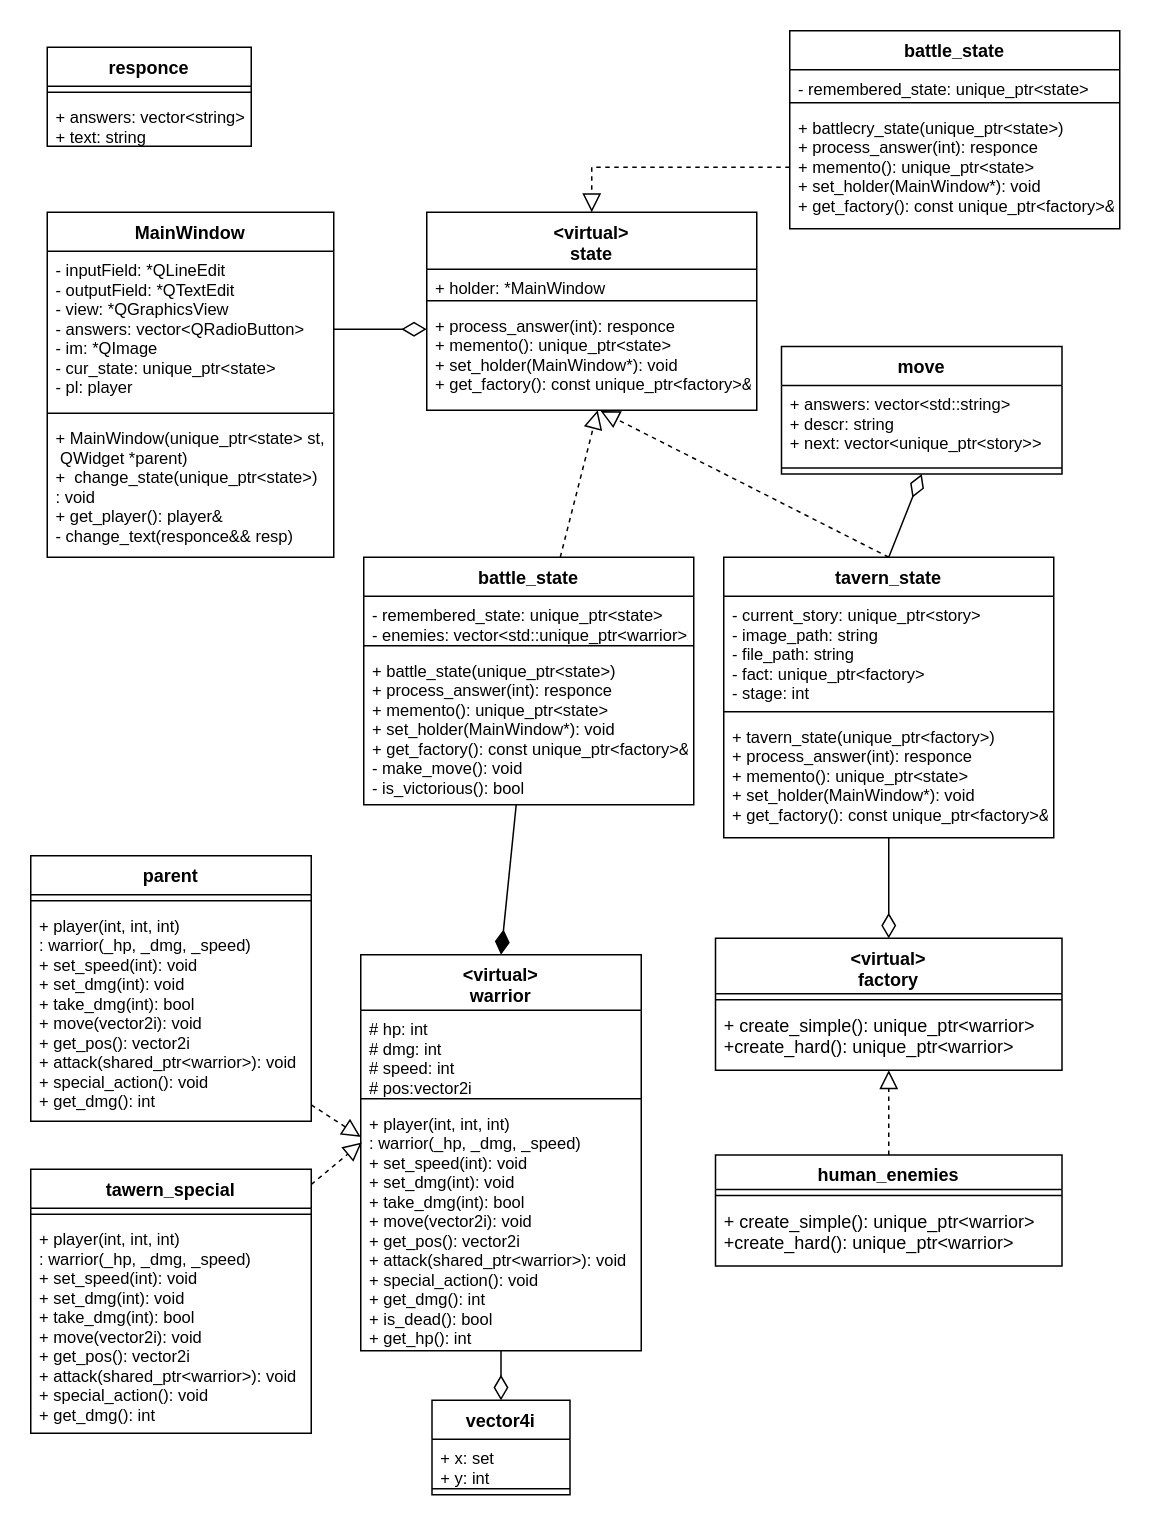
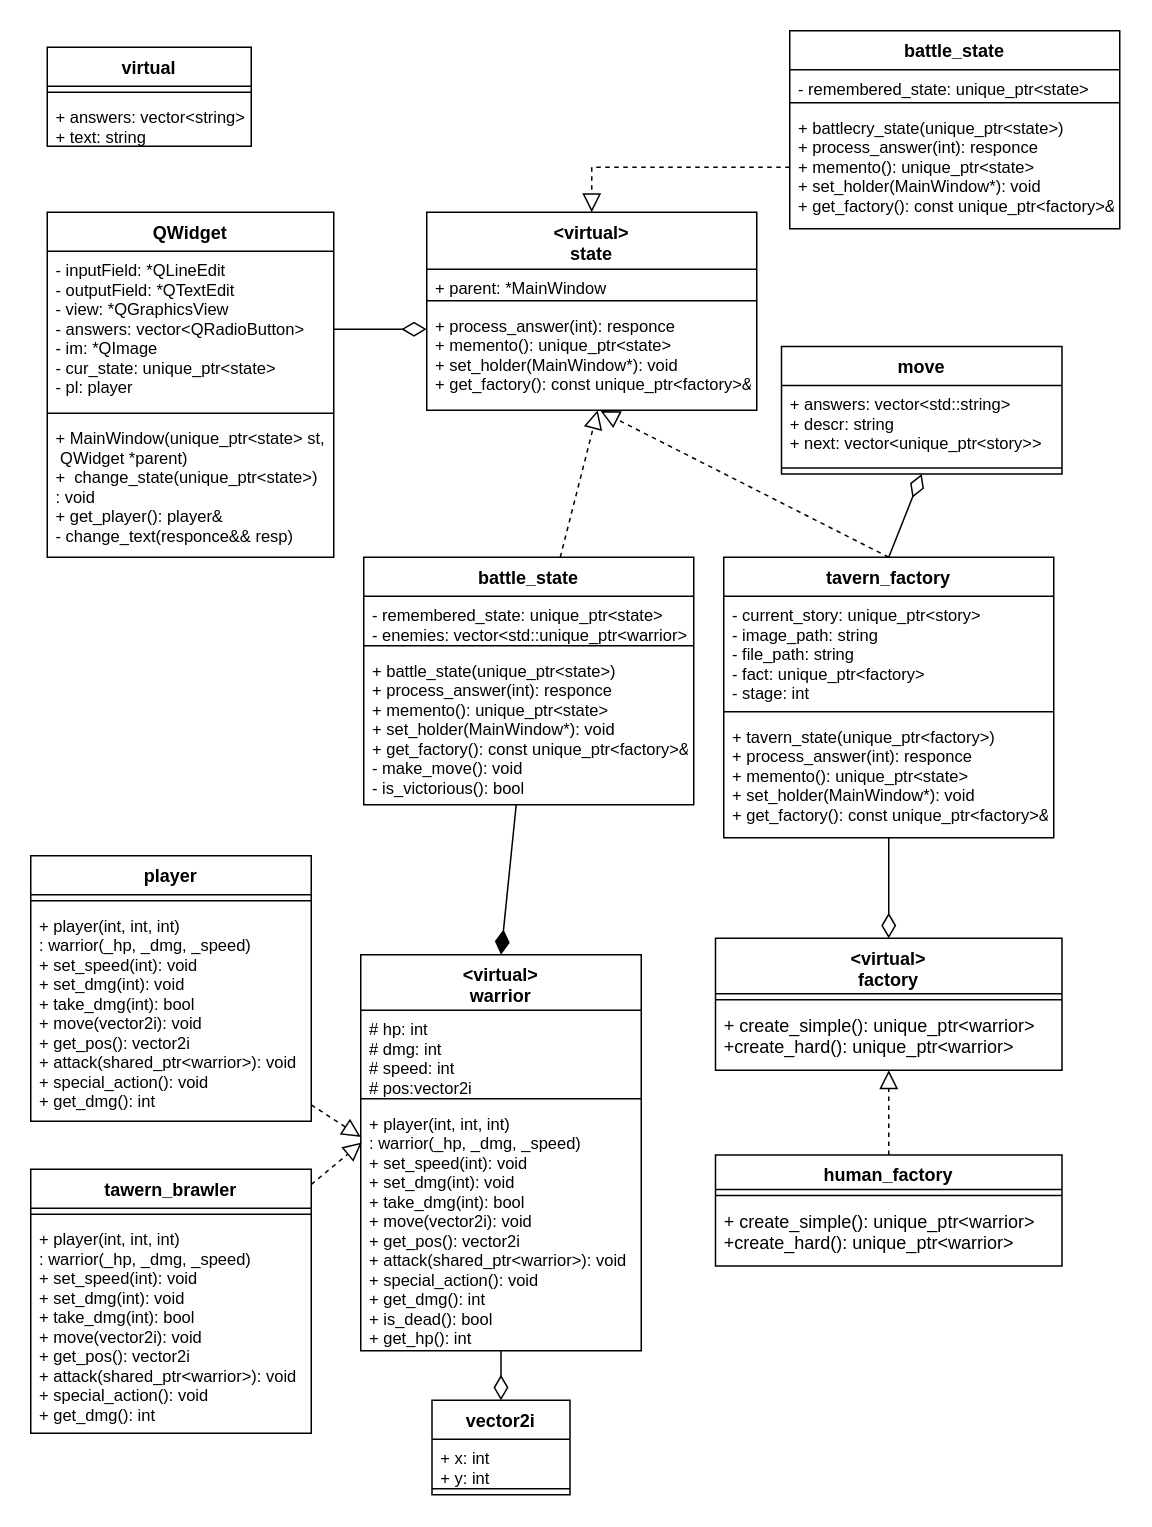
(149, 68) -> (149, 68)
(190, 233) -> (190, 233)
(519, 289) -> (521, 289)
(888, 578) -> (888, 578)
(170, 876) -> (170, 876)
(888, 1175) -> (888, 1175)
(170, 1190) -> (170, 1190)
(500, 1421) -> (500, 1421)
(471, 1459) -> (469, 1459)
